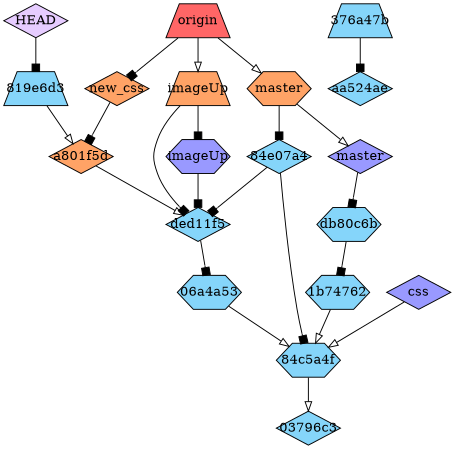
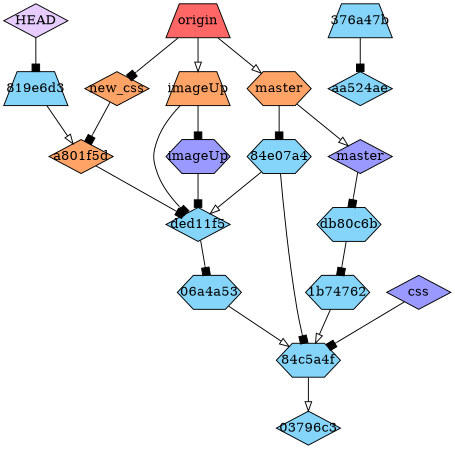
(279, 157) -> (279, 157)
(242, 187) -> (239, 190)
(135, 188) -> (135, 188)
(370, 322) -> (370, 322)
